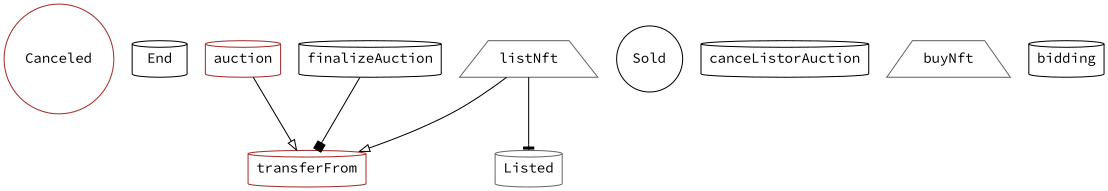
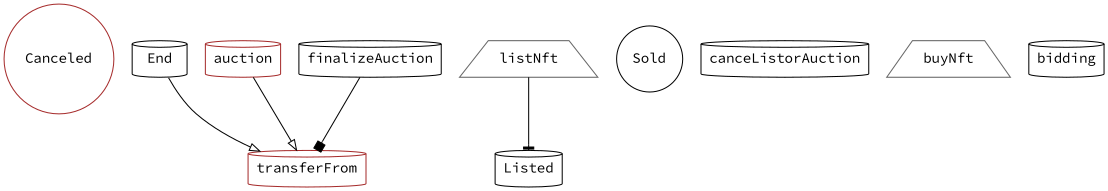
(441, 119) -> (203, 119)
(529, 169) -> (529, 169)
